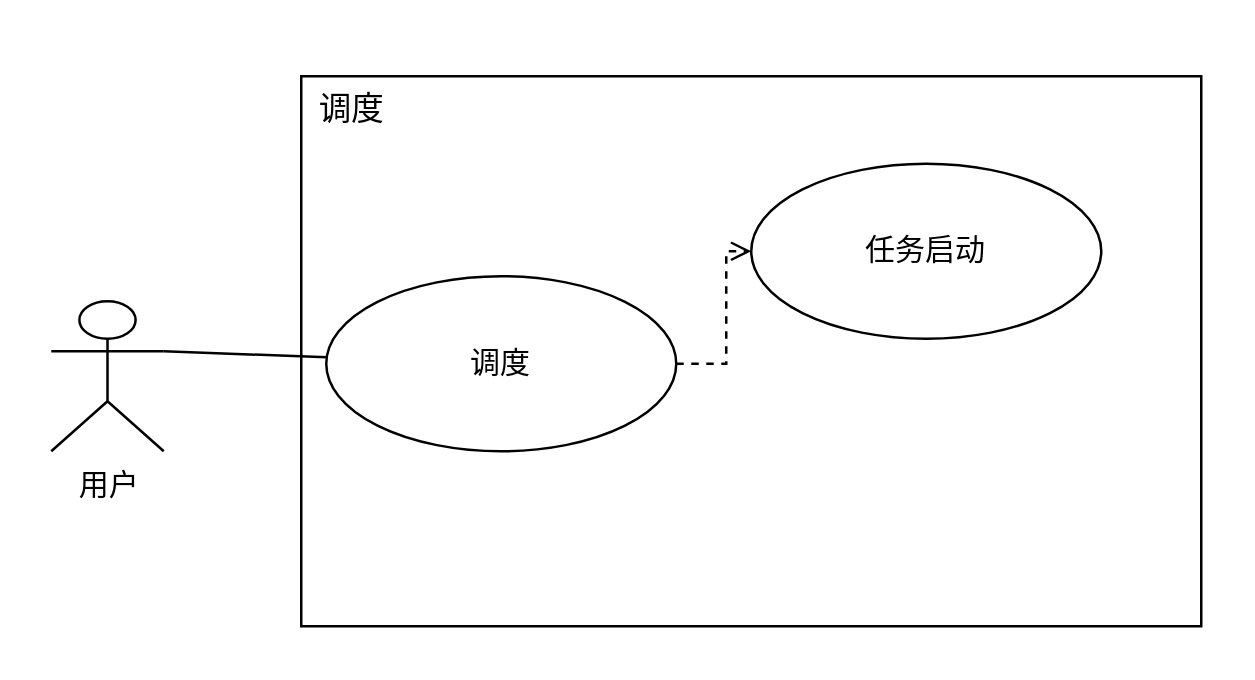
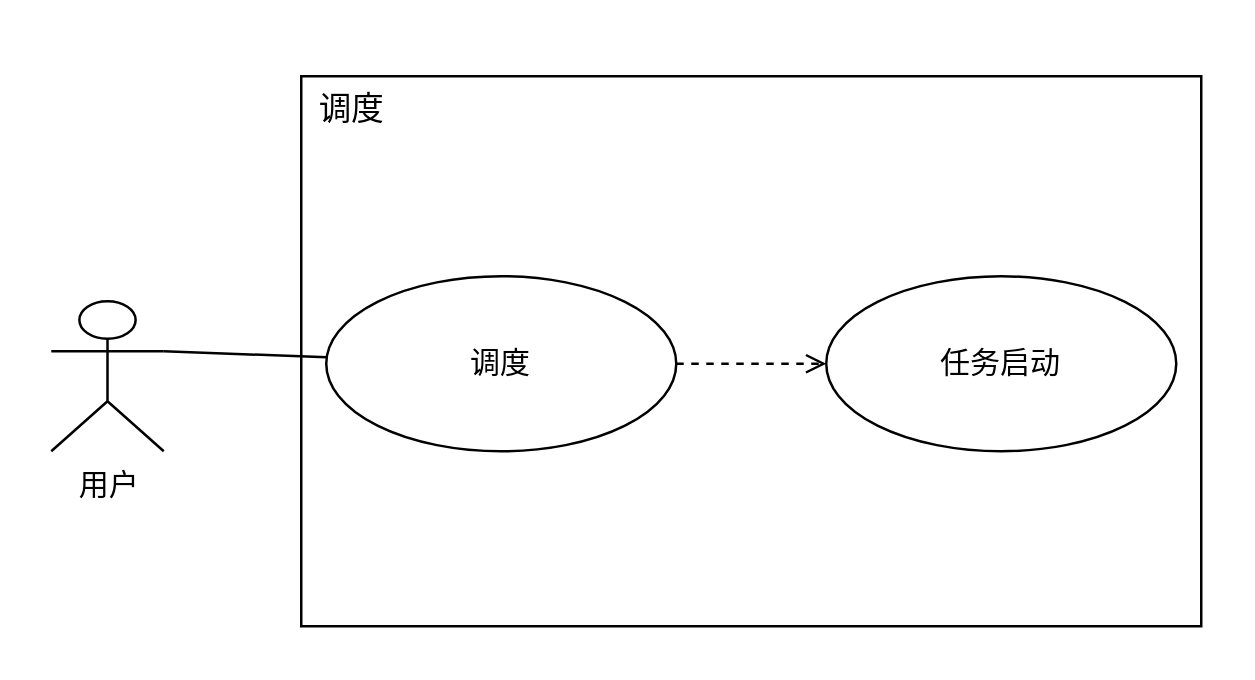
(926, 251) -> (1001, 364)
